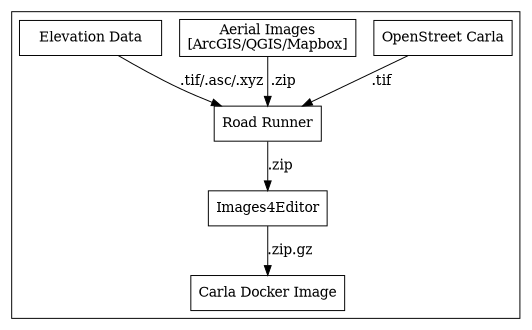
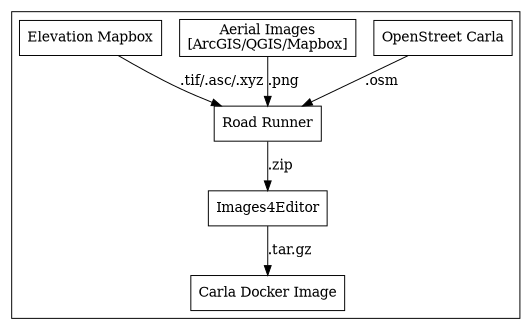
(91, 38) -> (91, 38)
(283, 81) -> (283, 81)
(382, 81) -> (382, 81)
(290, 251) -> (290, 251)
